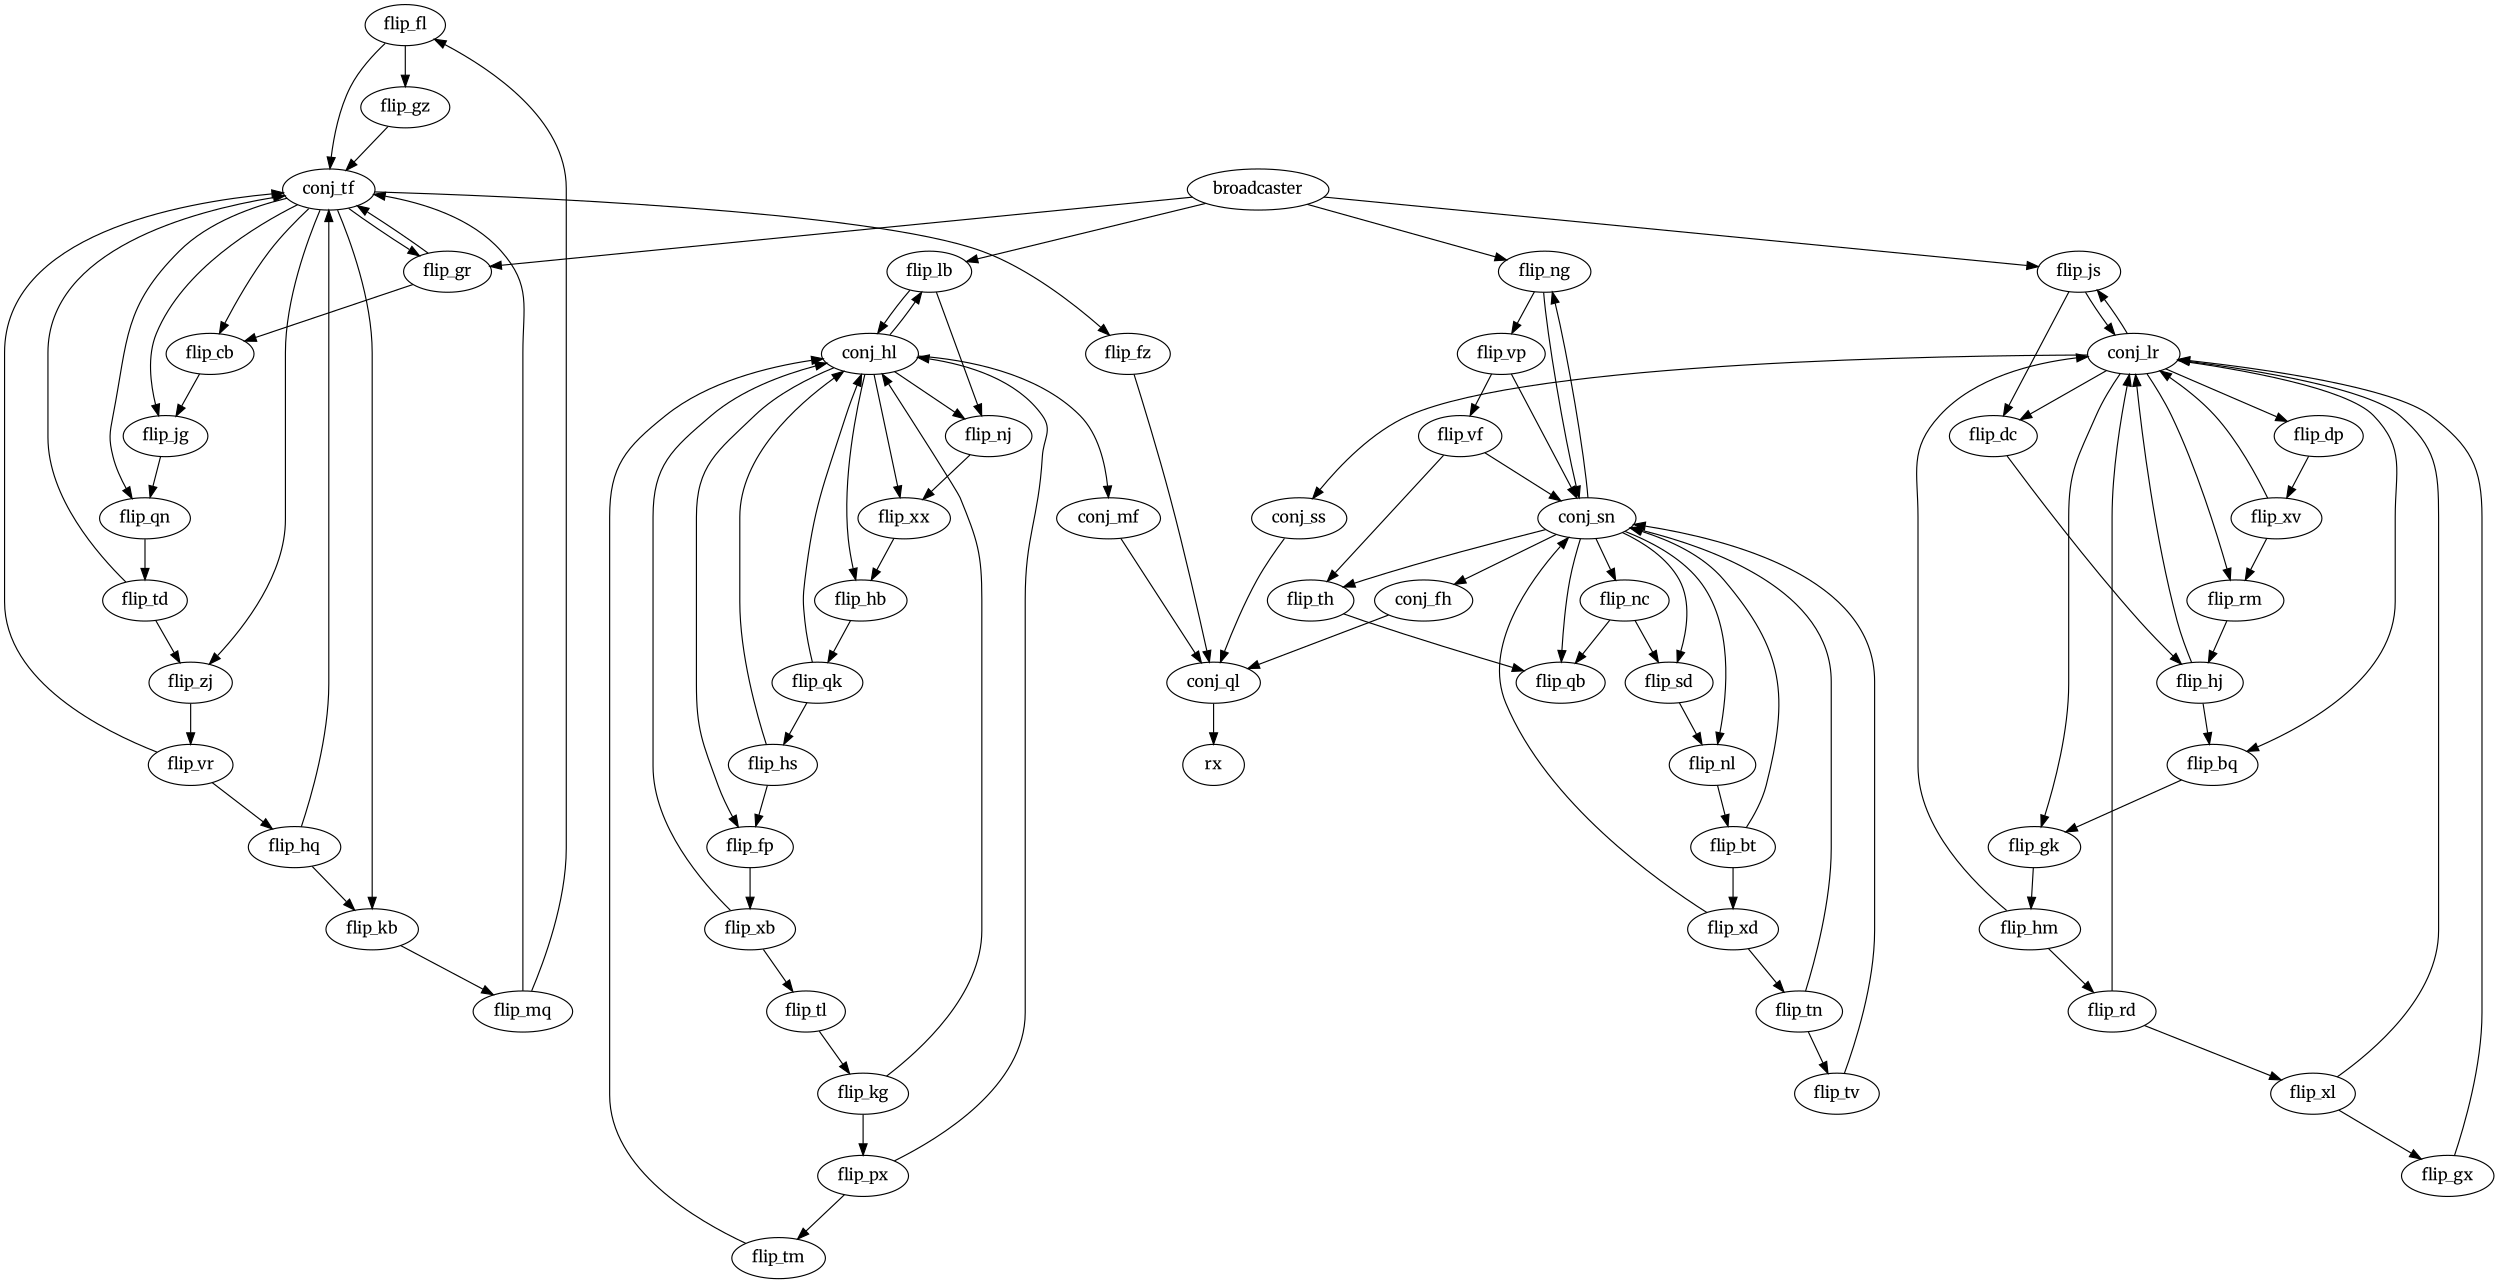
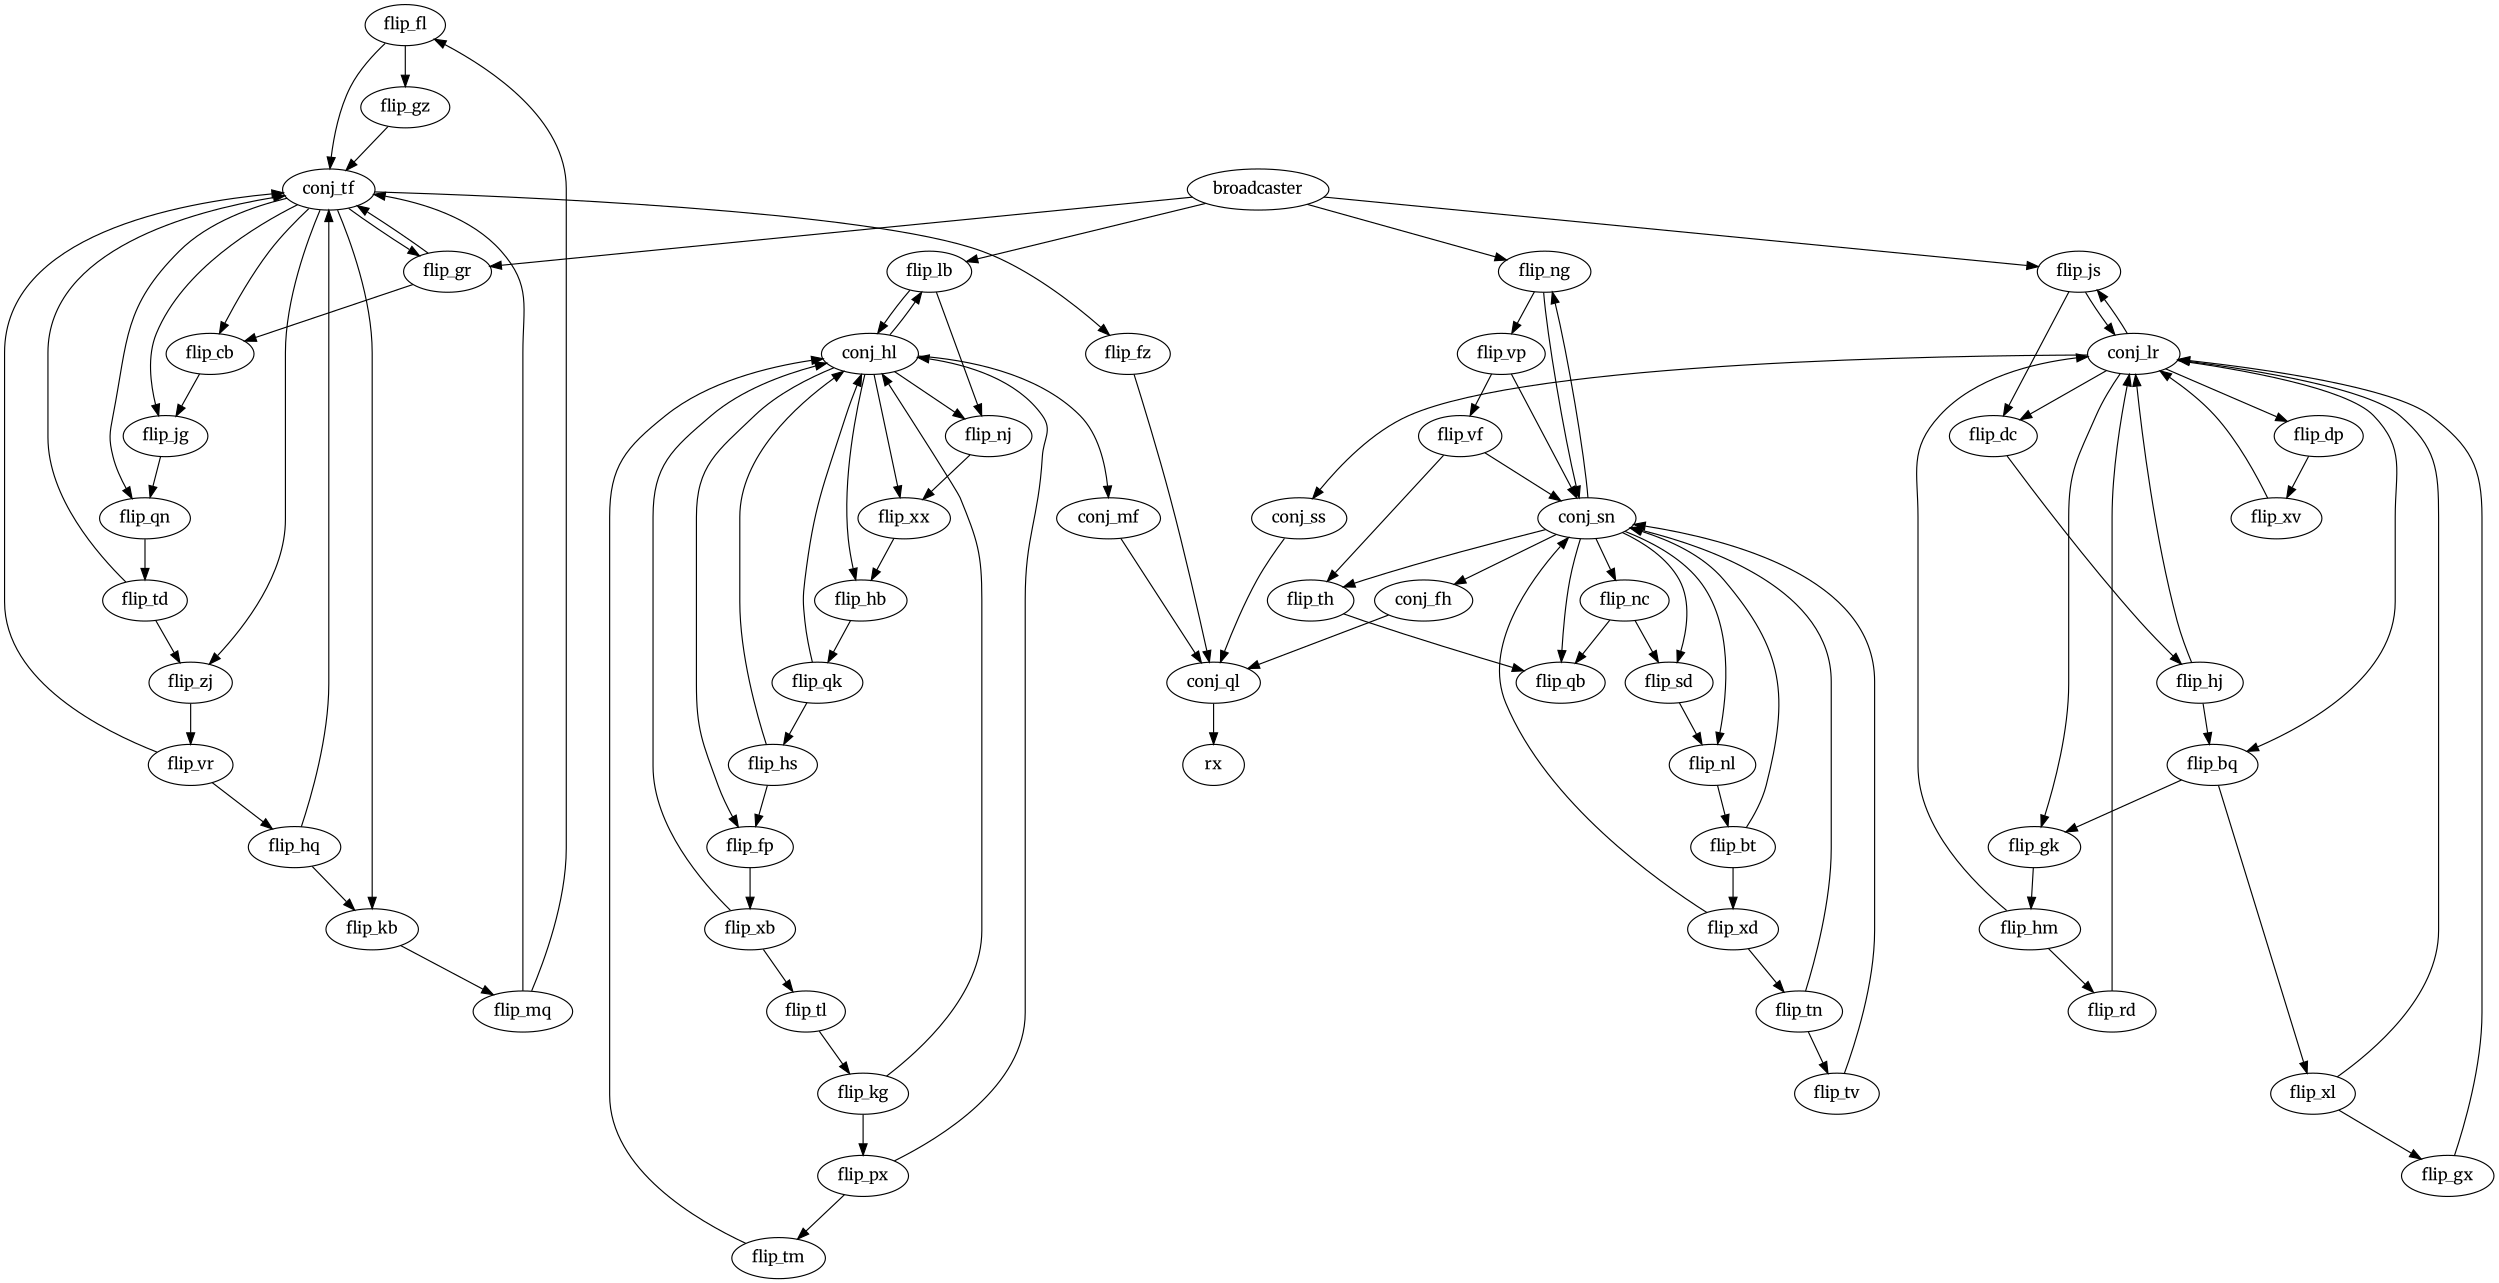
(2235, 601) -> none
(2207, 1051) -> (2261, 924)
